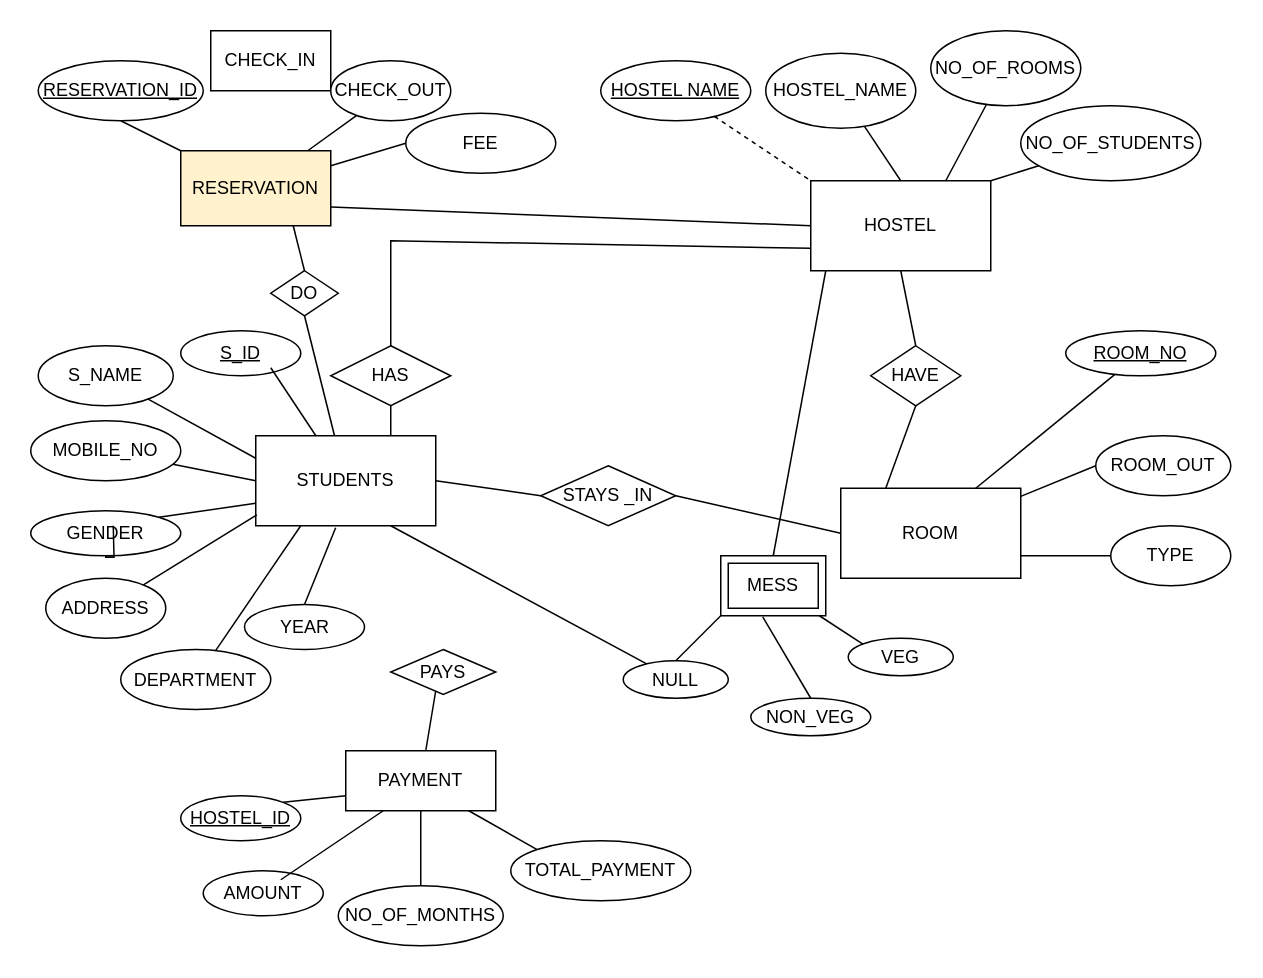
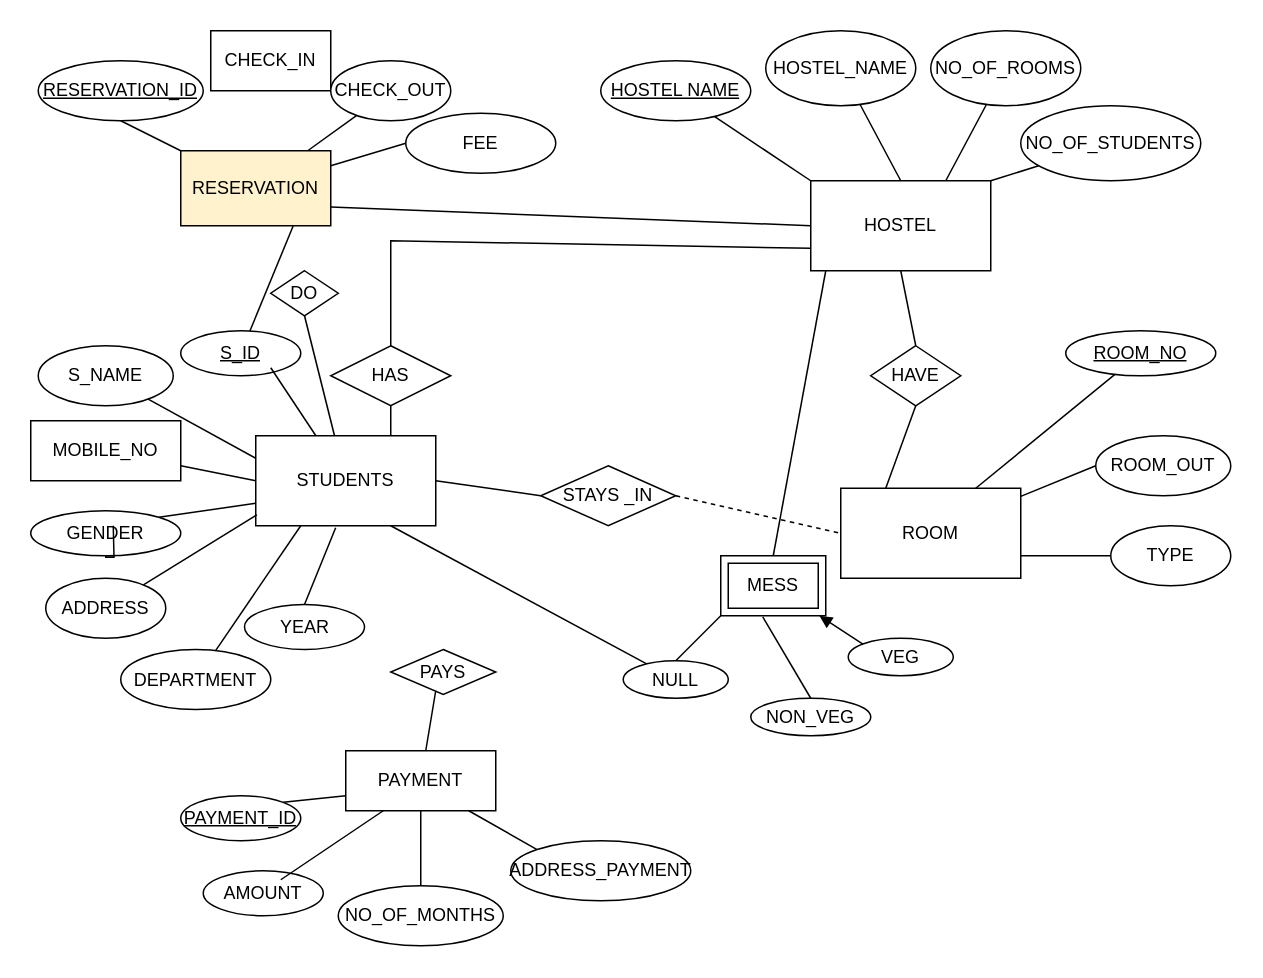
(841, 91) -> (841, 68)
(763, 149) -> (763, 149)
(299, 248) -> (272, 278)
(106, 451) -> (106, 451)
(759, 515) -> (759, 515)
(825, 620) -> (830, 623)
(241, 818) -> (241, 818)
(601, 871) -> (601, 871)
